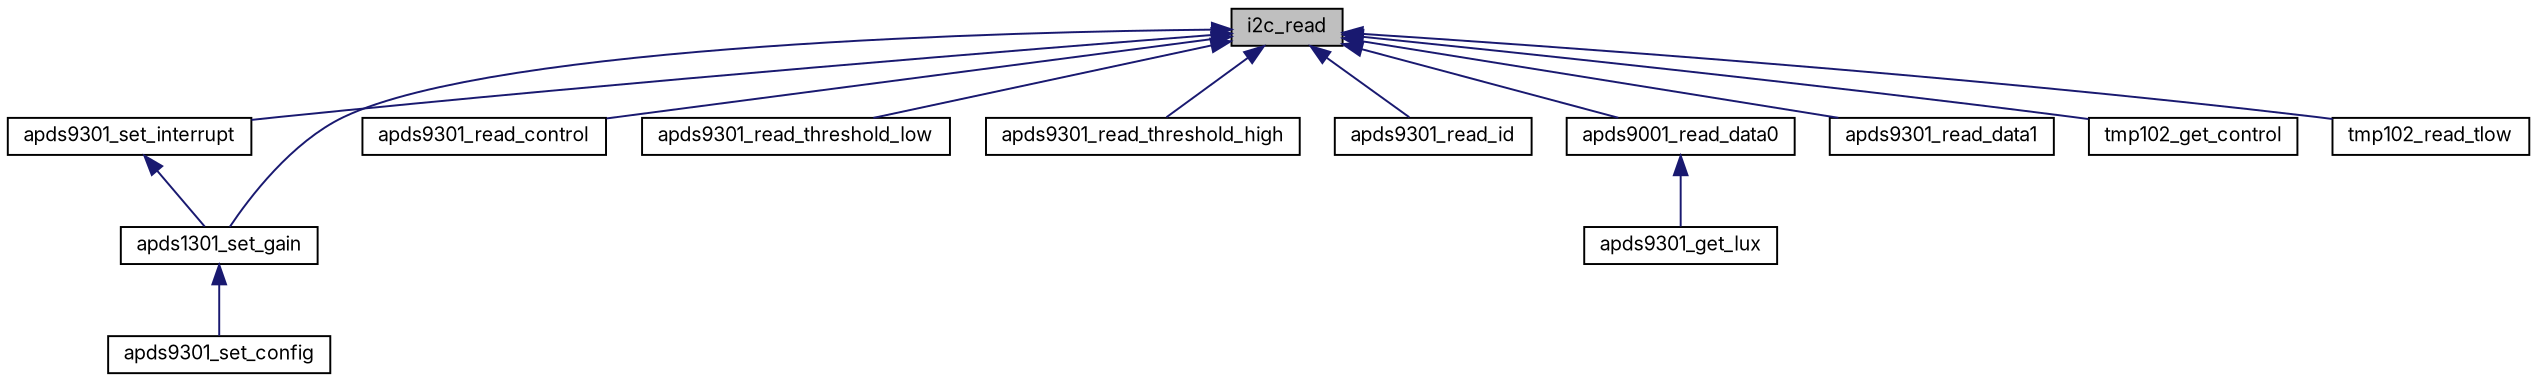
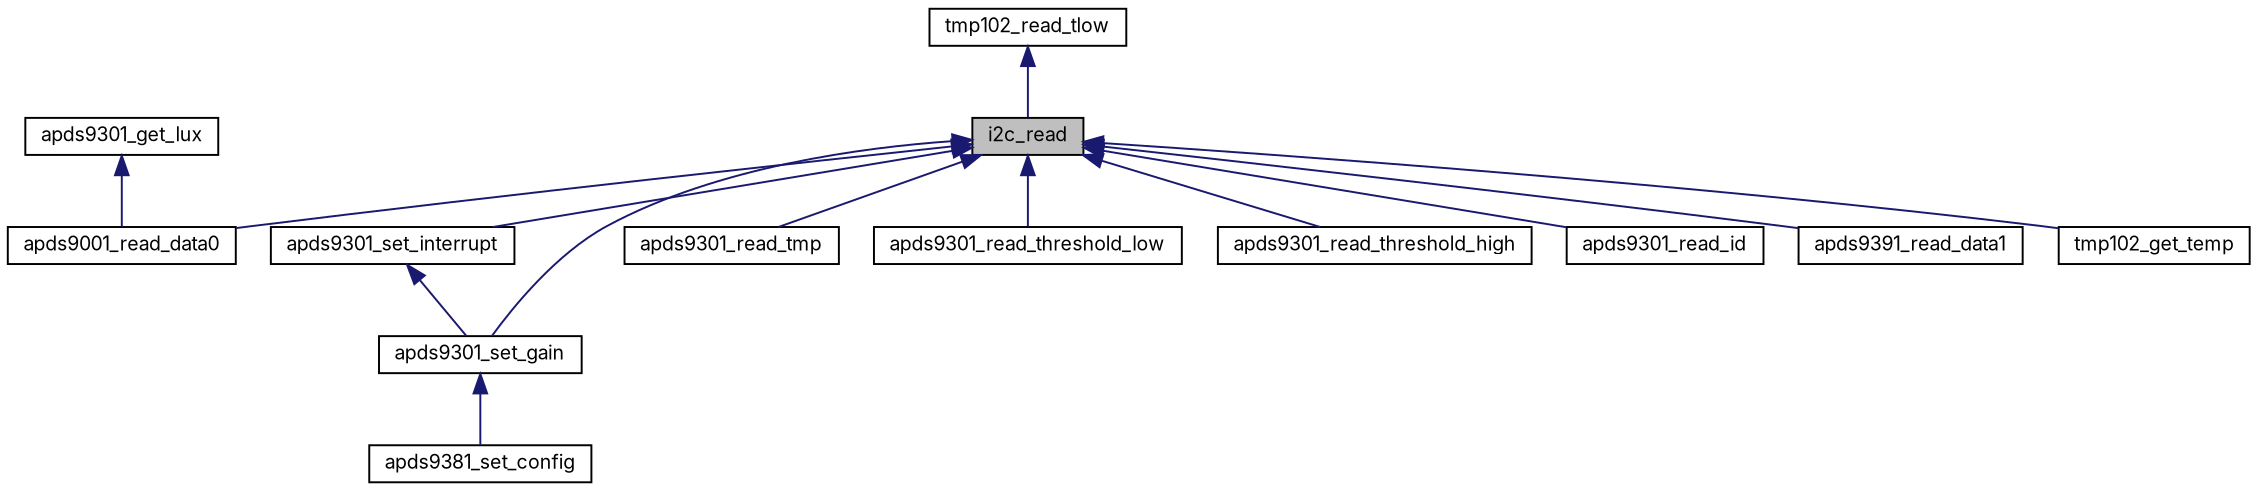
(1848, 70) -> (1028, 92)
(484, 136) -> (732, 246)
(1942, 136) -> (1911, 246)
(2193, 136) -> (2154, 246)
(1681, 201) -> (122, 201)
(219, 246) -> (480, 355)
(219, 355) -> (480, 464)
